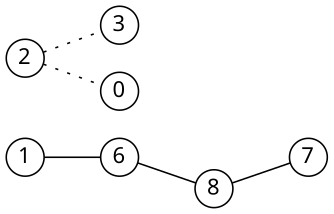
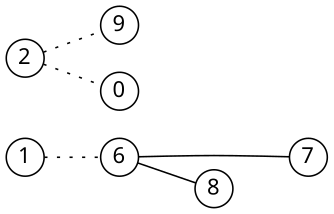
(120, 25) -> (120, 25)
(72, 157) -> (72, 157)
(261, 173) -> (214, 156)
